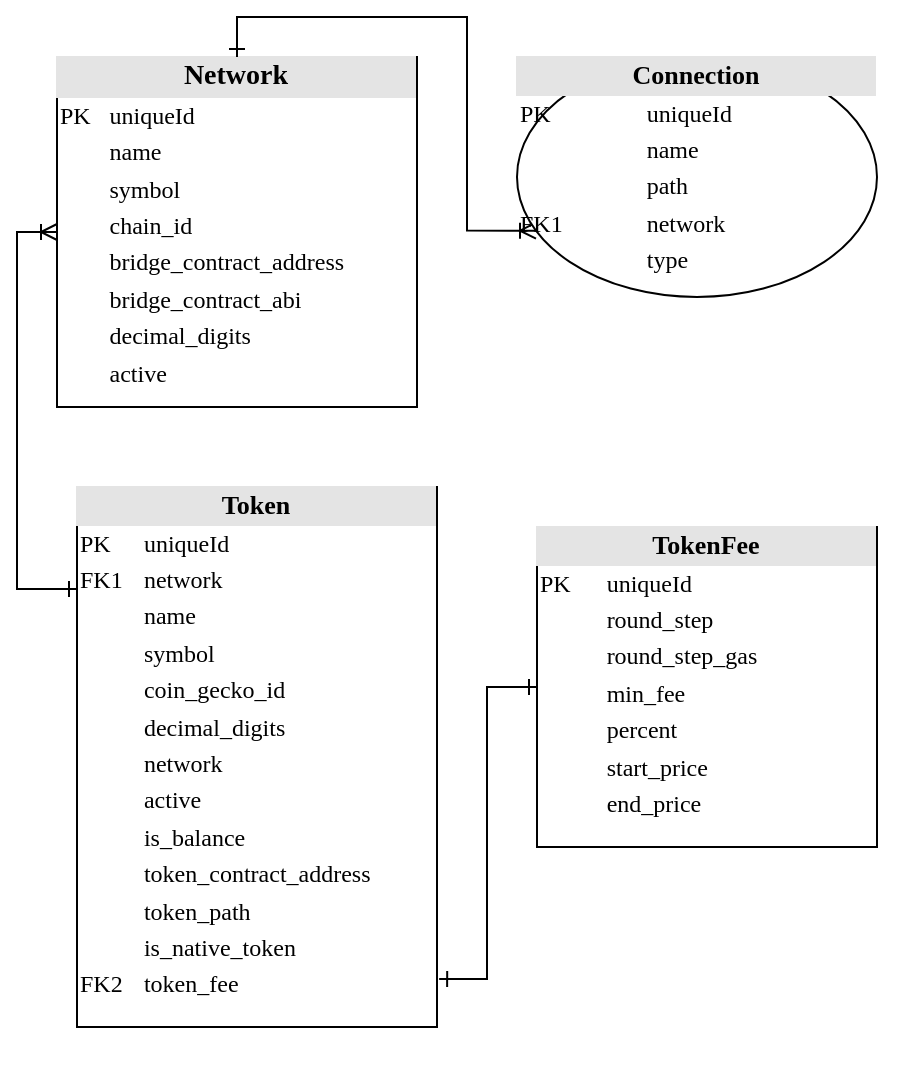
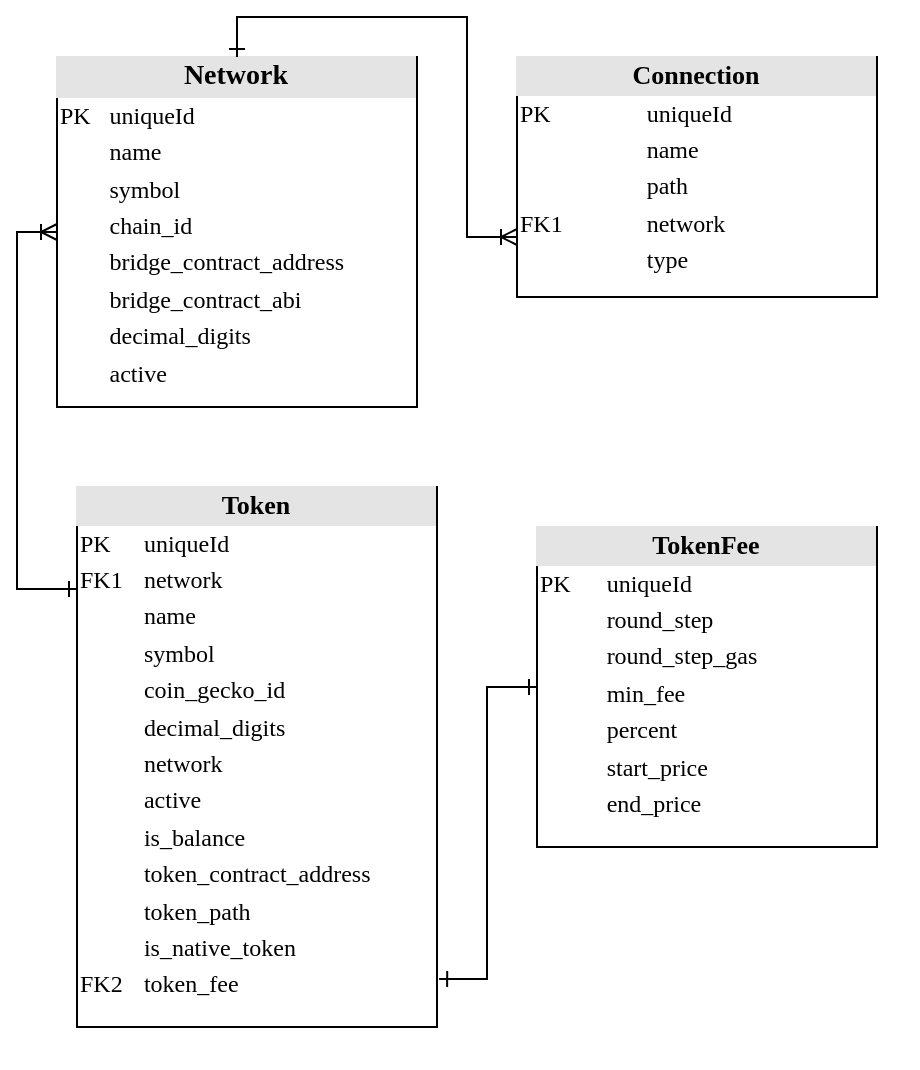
(697, 177) -> (697, 177)
